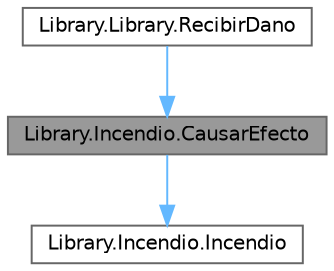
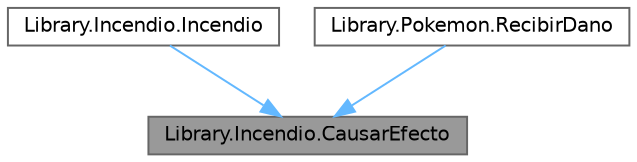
(167, 27) -> (472, 27)
(167, 180) -> (217, 75)
